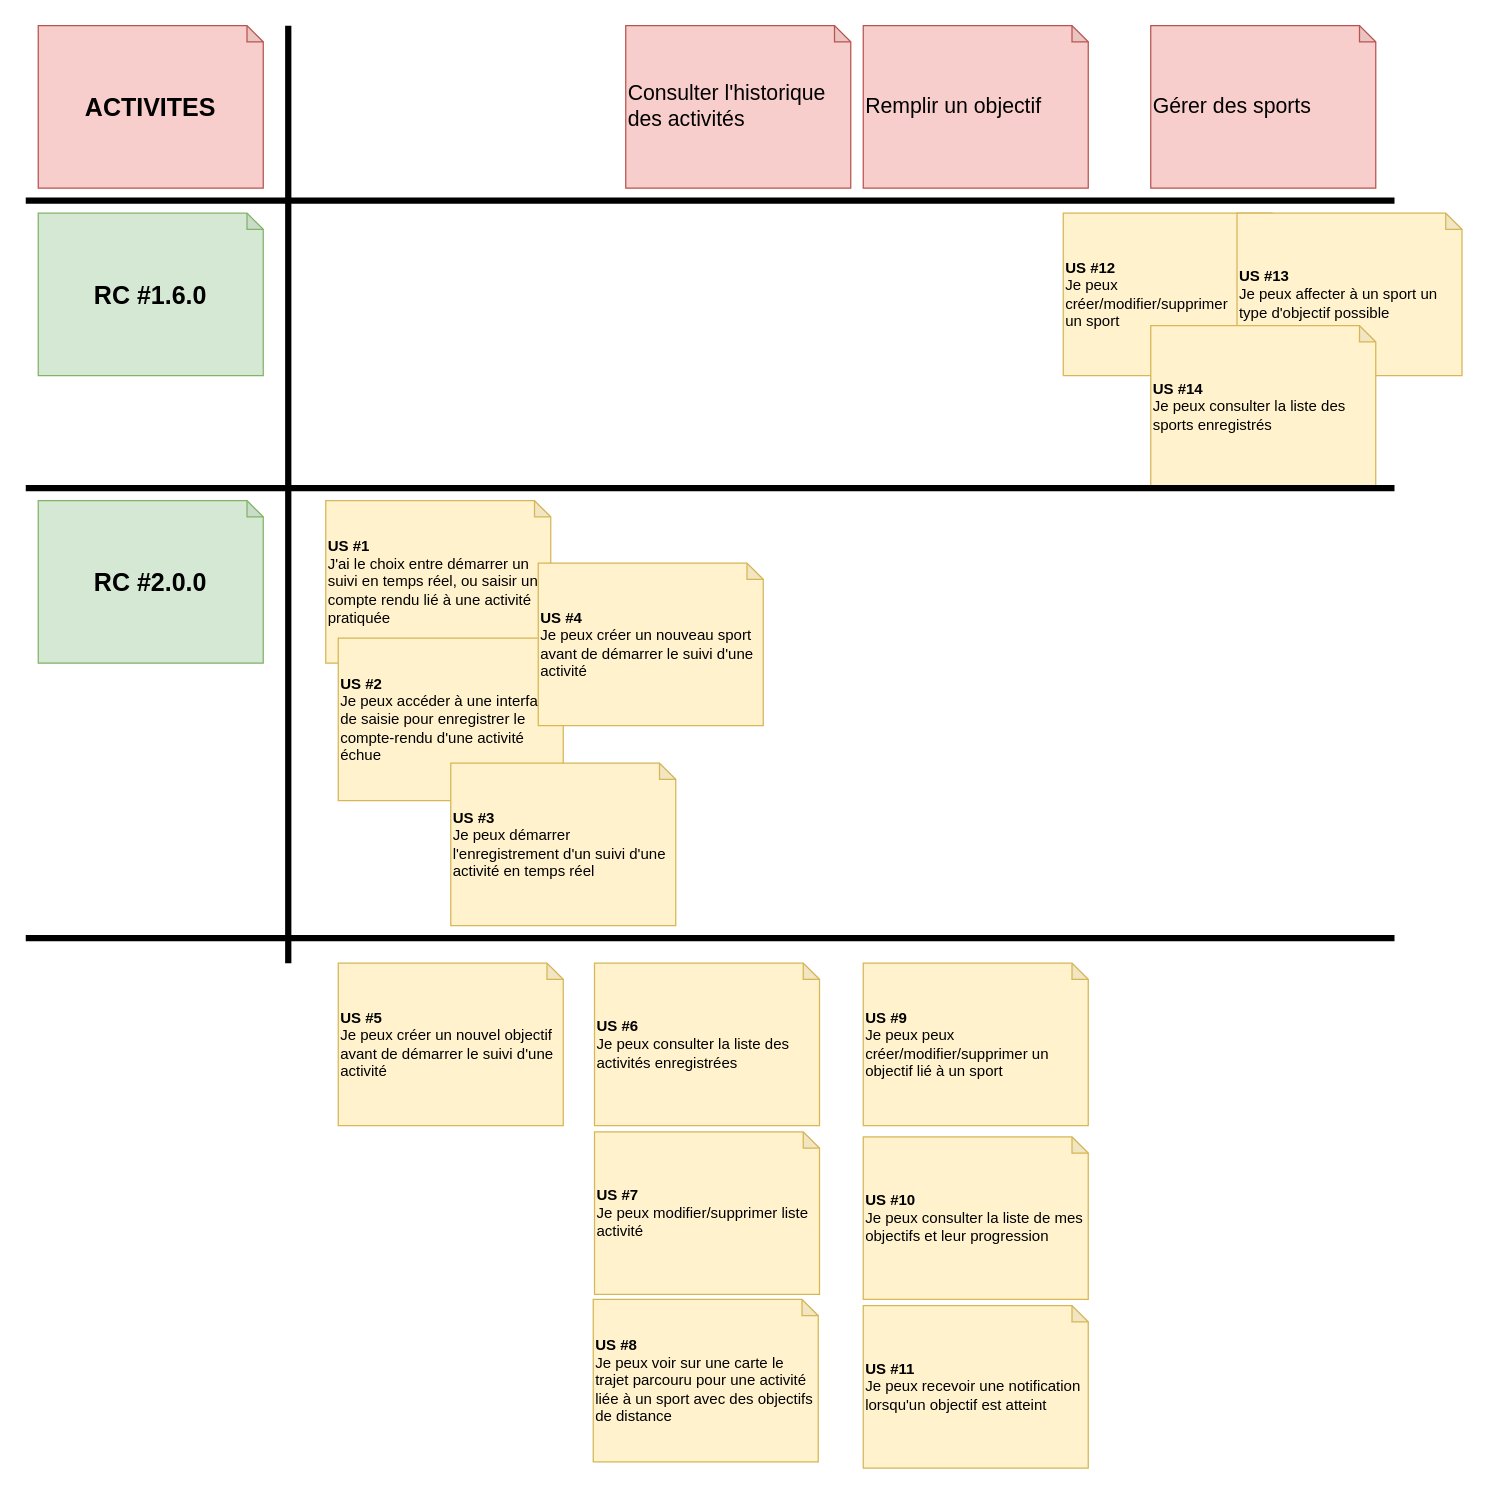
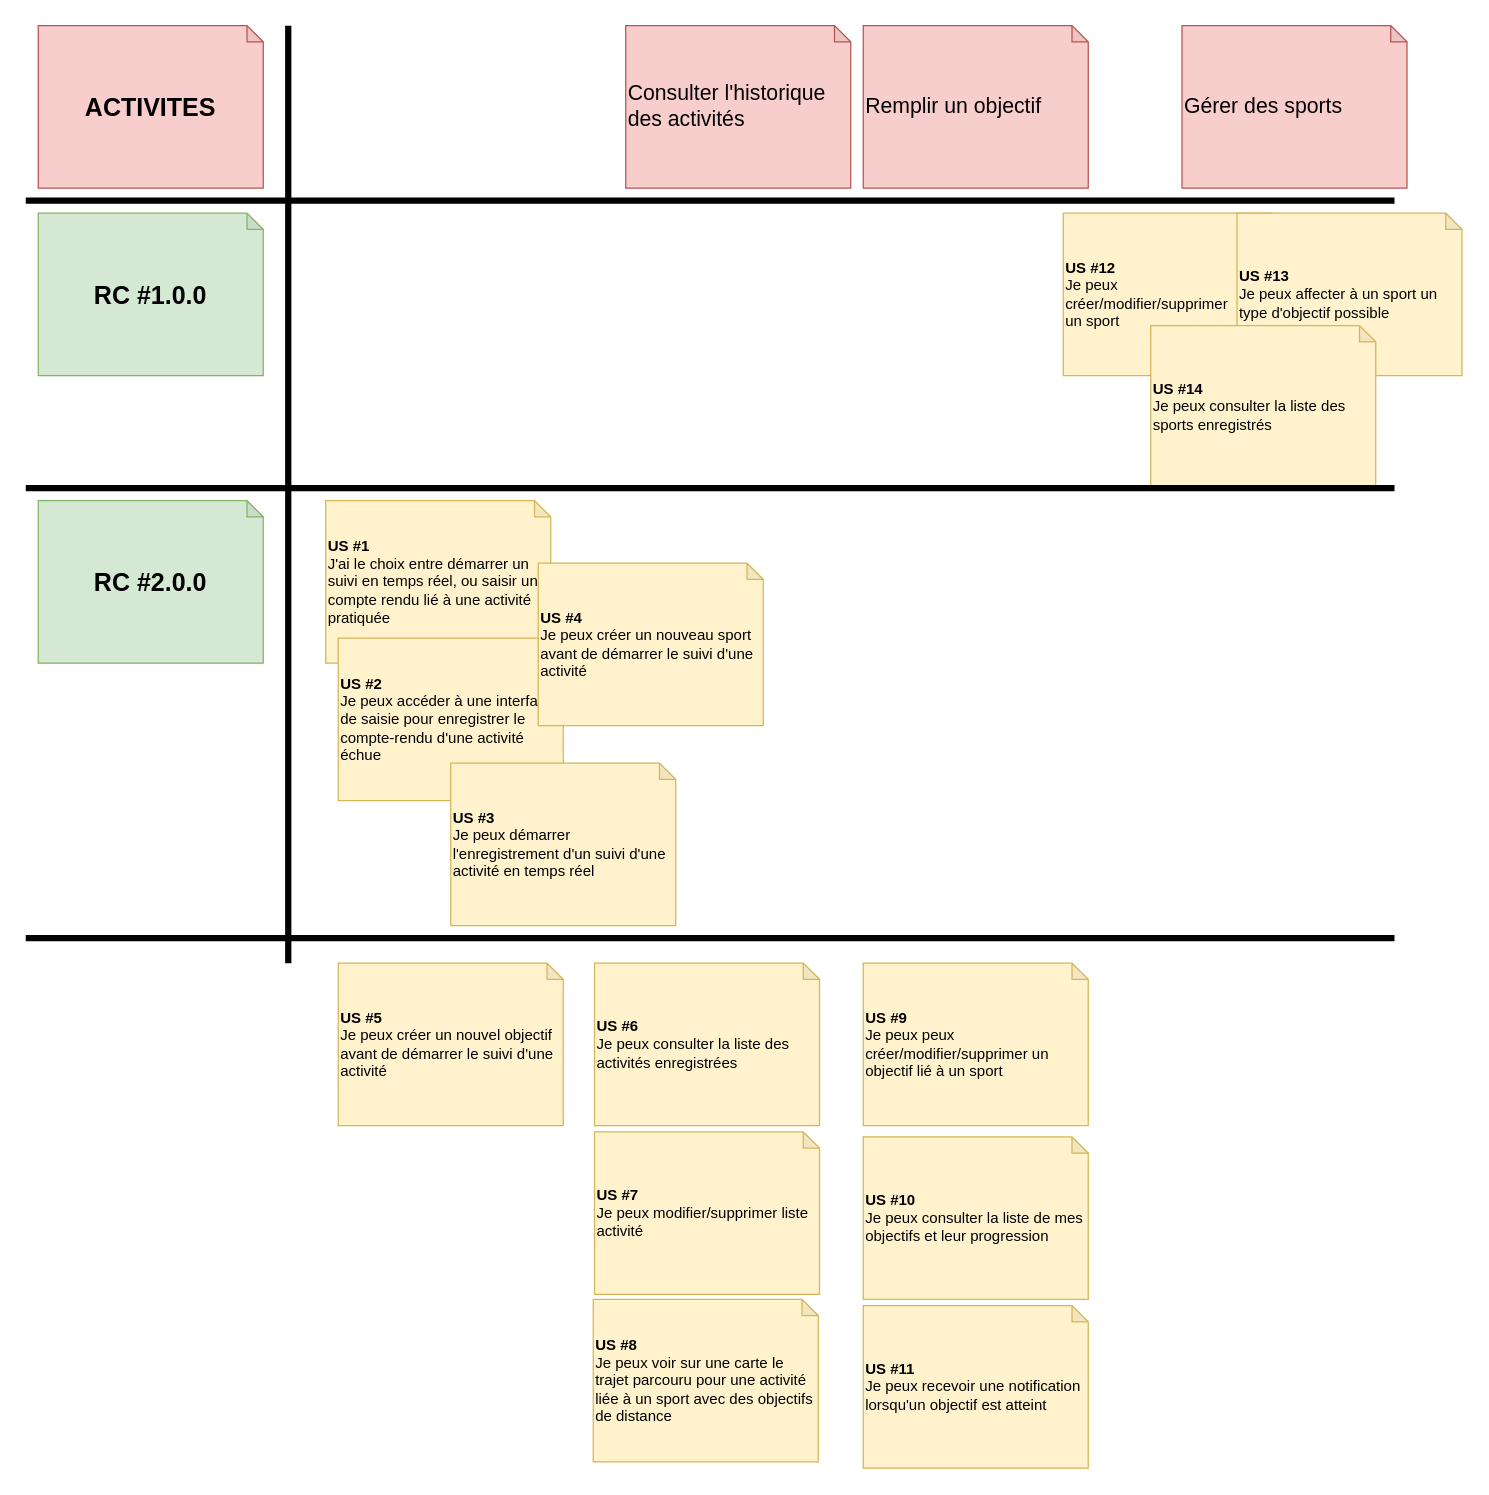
(1263, 107) -> (1294, 107)
(151, 294) -> (151, 294)
